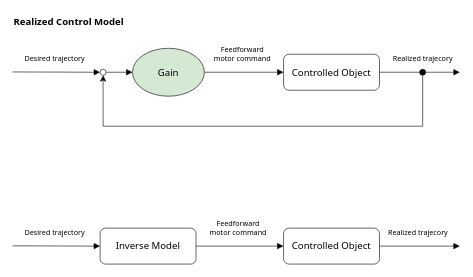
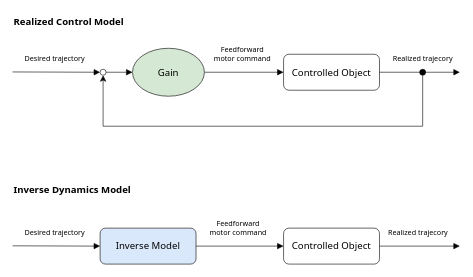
none -> (78, 192)
(148, 246) -> (148, 246)
